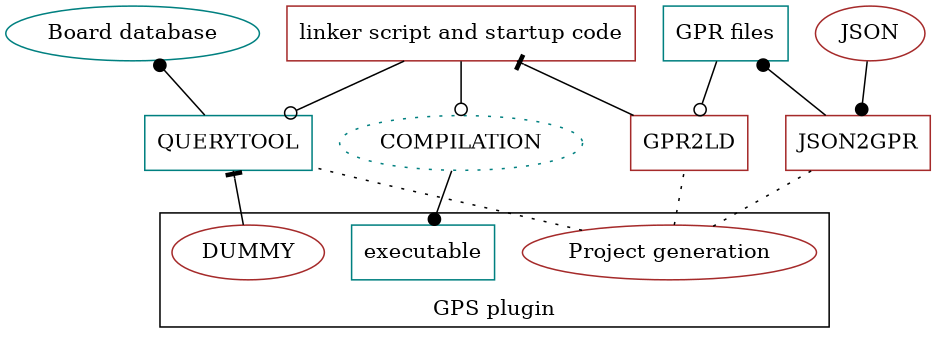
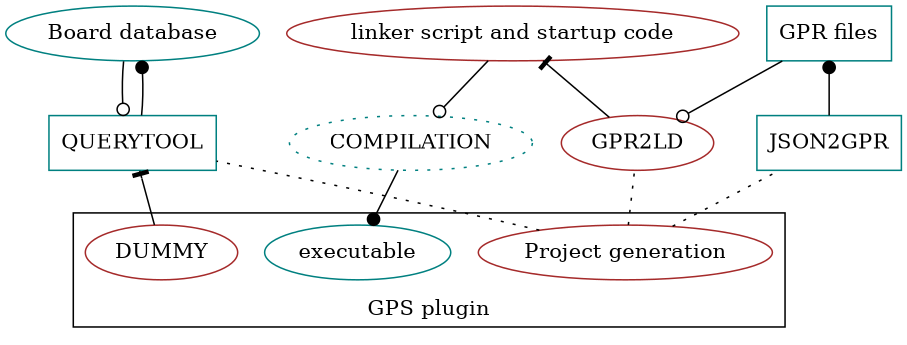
(461, 33) -> (513, 33)
(870, 33) -> none
(350, 86) -> (122, 82)
(689, 143) -> (638, 143)
(858, 143) -> (829, 143)
(423, 252) -> (358, 252)
